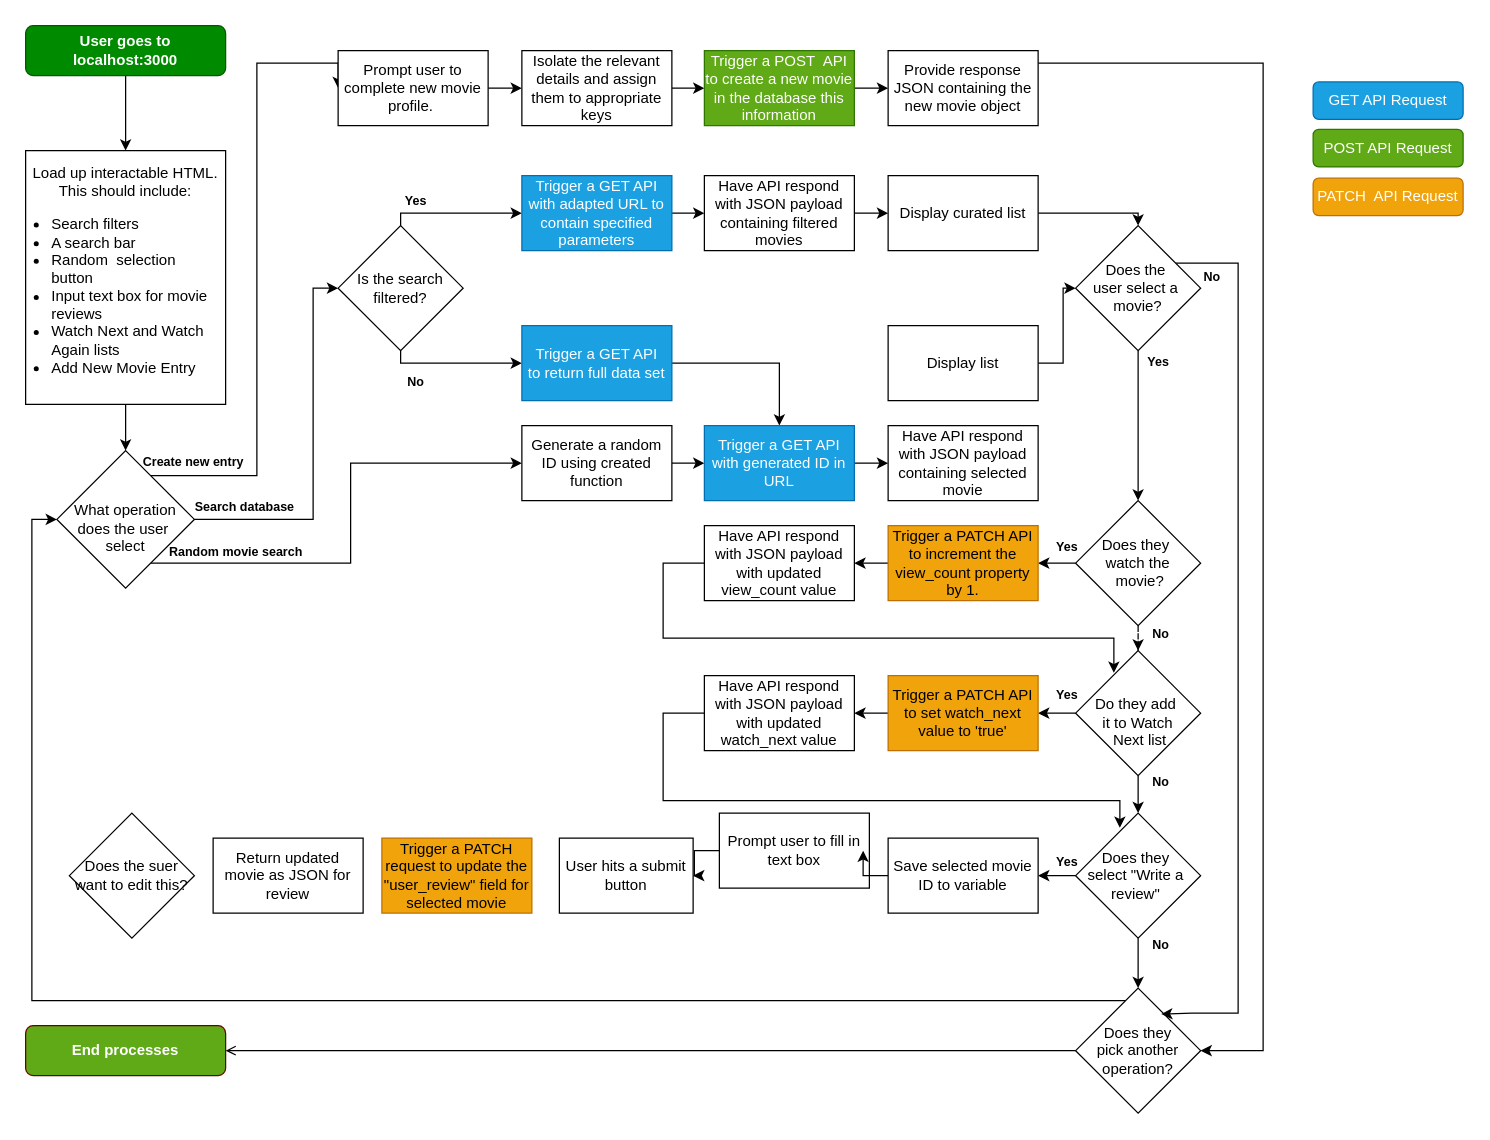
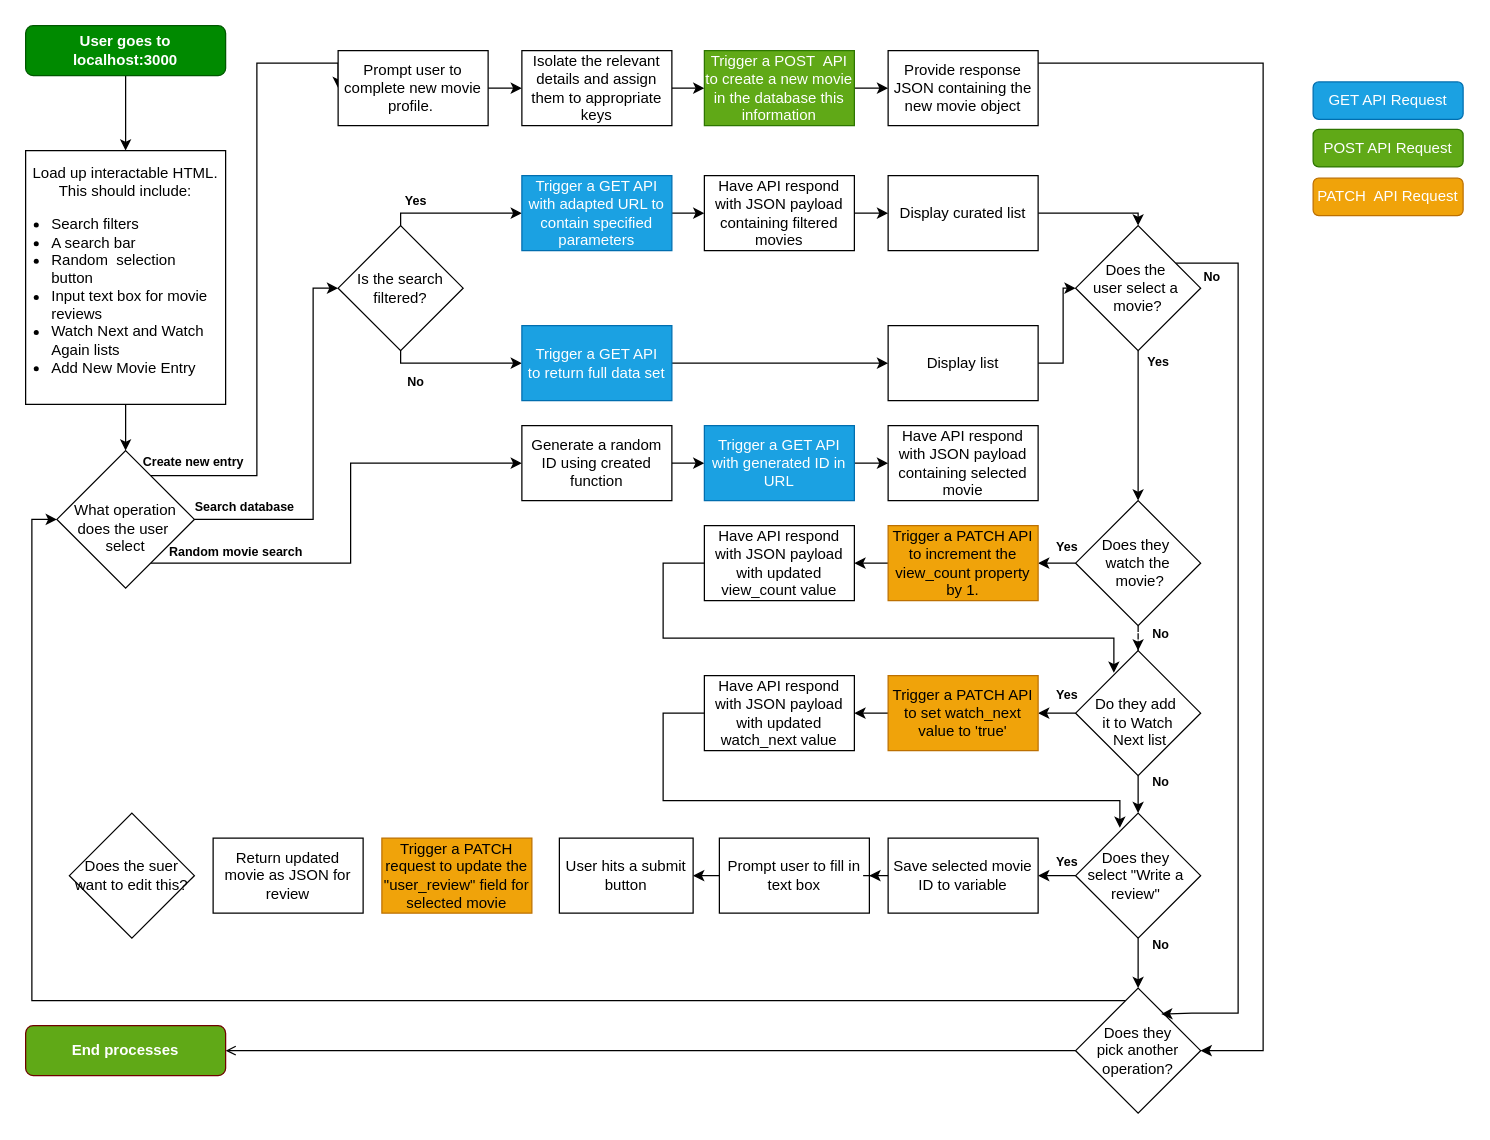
(779, 389) -> (828, 363)
(794, 851) -> (794, 876)
